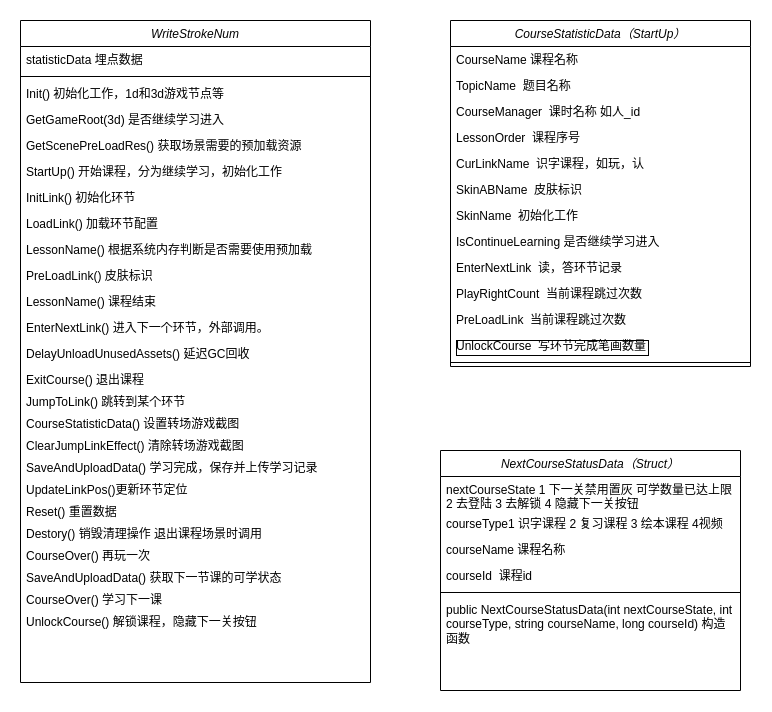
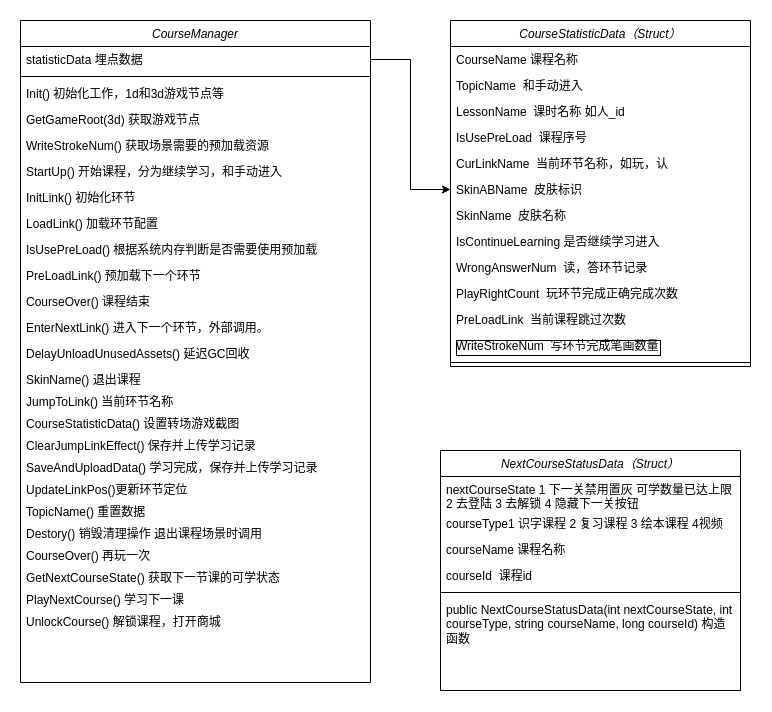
(195, 34) -> (195, 34)
(600, 34) -> (600, 34)
(514, 86) -> (520, 86)
(551, 112) -> (541, 112)
(126, 120) -> (114, 120)
none -> (411, 122)
(522, 138) -> (525, 138)
(167, 146) -> (152, 146)
(551, 164) -> (563, 164)
(160, 172) -> (160, 172)
(516, 216) -> (510, 216)
(170, 250) -> (177, 250)
(545, 268) -> (550, 268)
(94, 276) -> (118, 276)
(553, 294) -> (571, 294)
(92, 302) -> (92, 302)
(554, 346) -> (561, 346)
(91, 380) -> (84, 380)
(109, 402) -> (103, 402)
(143, 446) -> (149, 446)
(75, 512) -> (87, 512)
(156, 578) -> (161, 578)
(98, 600) -> (110, 600)
(145, 622) -> (127, 622)
